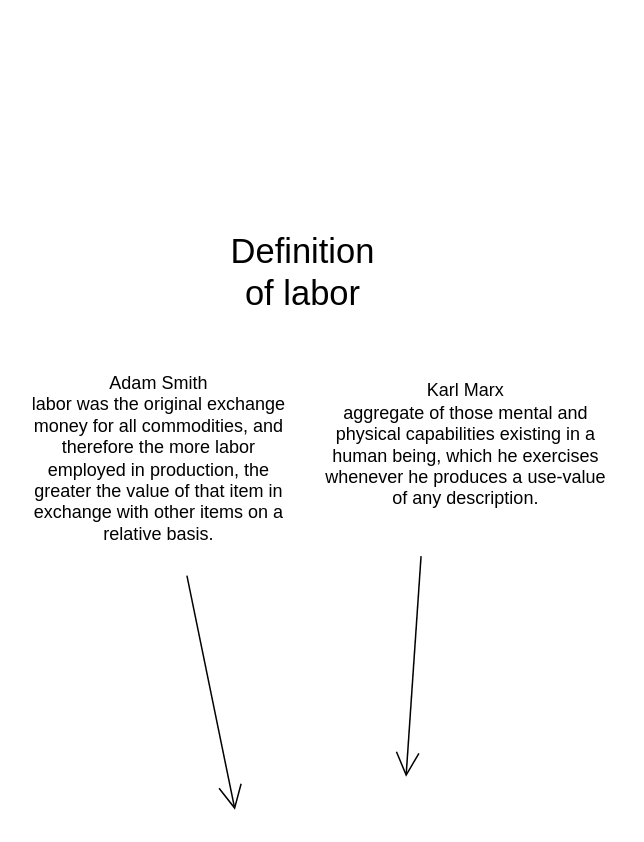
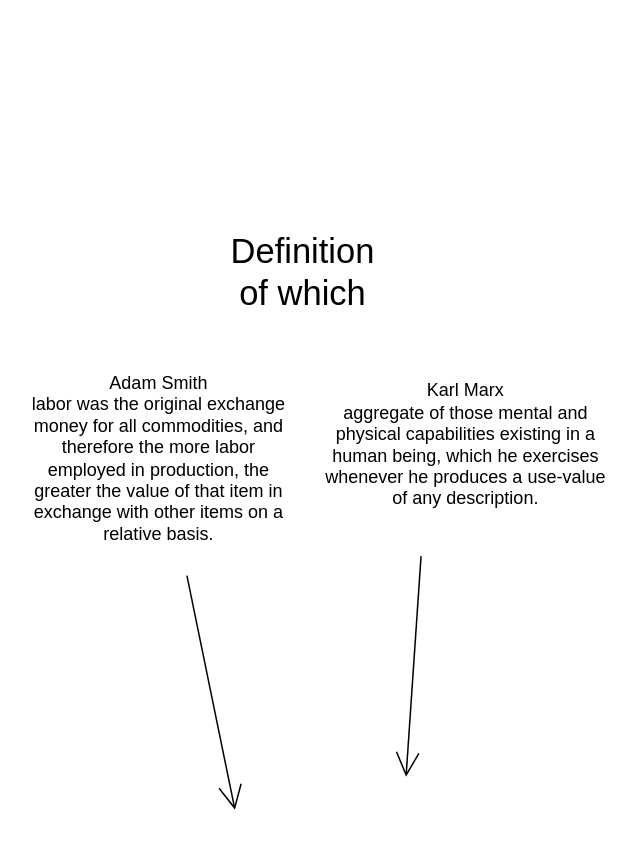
(303, 272) -> (303, 272)
